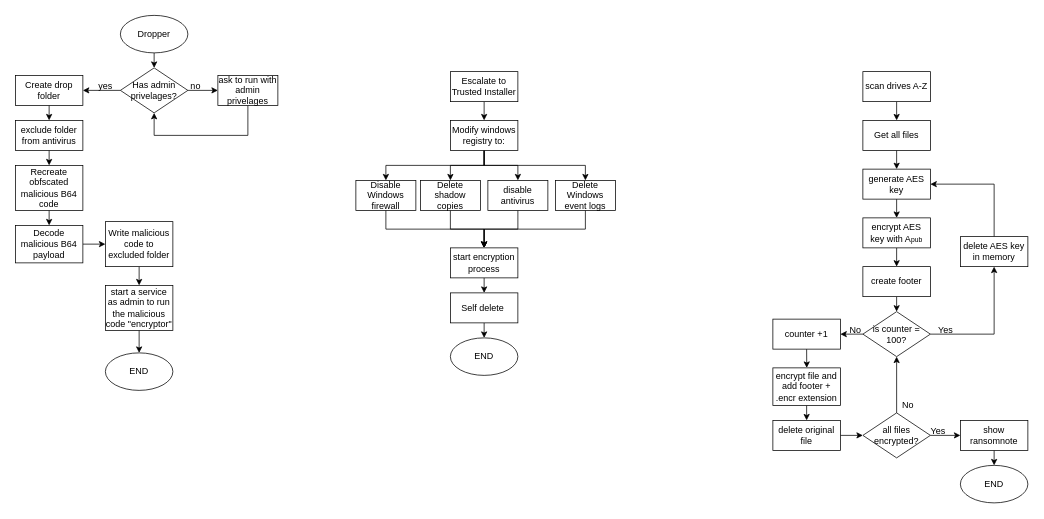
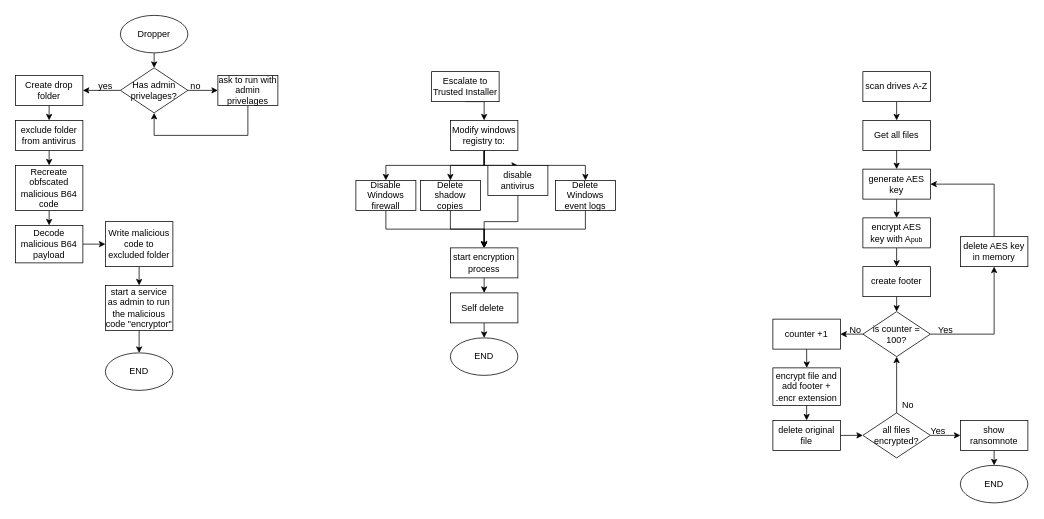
(484, 87) -> (465, 87)
(518, 195) -> (518, 180)
